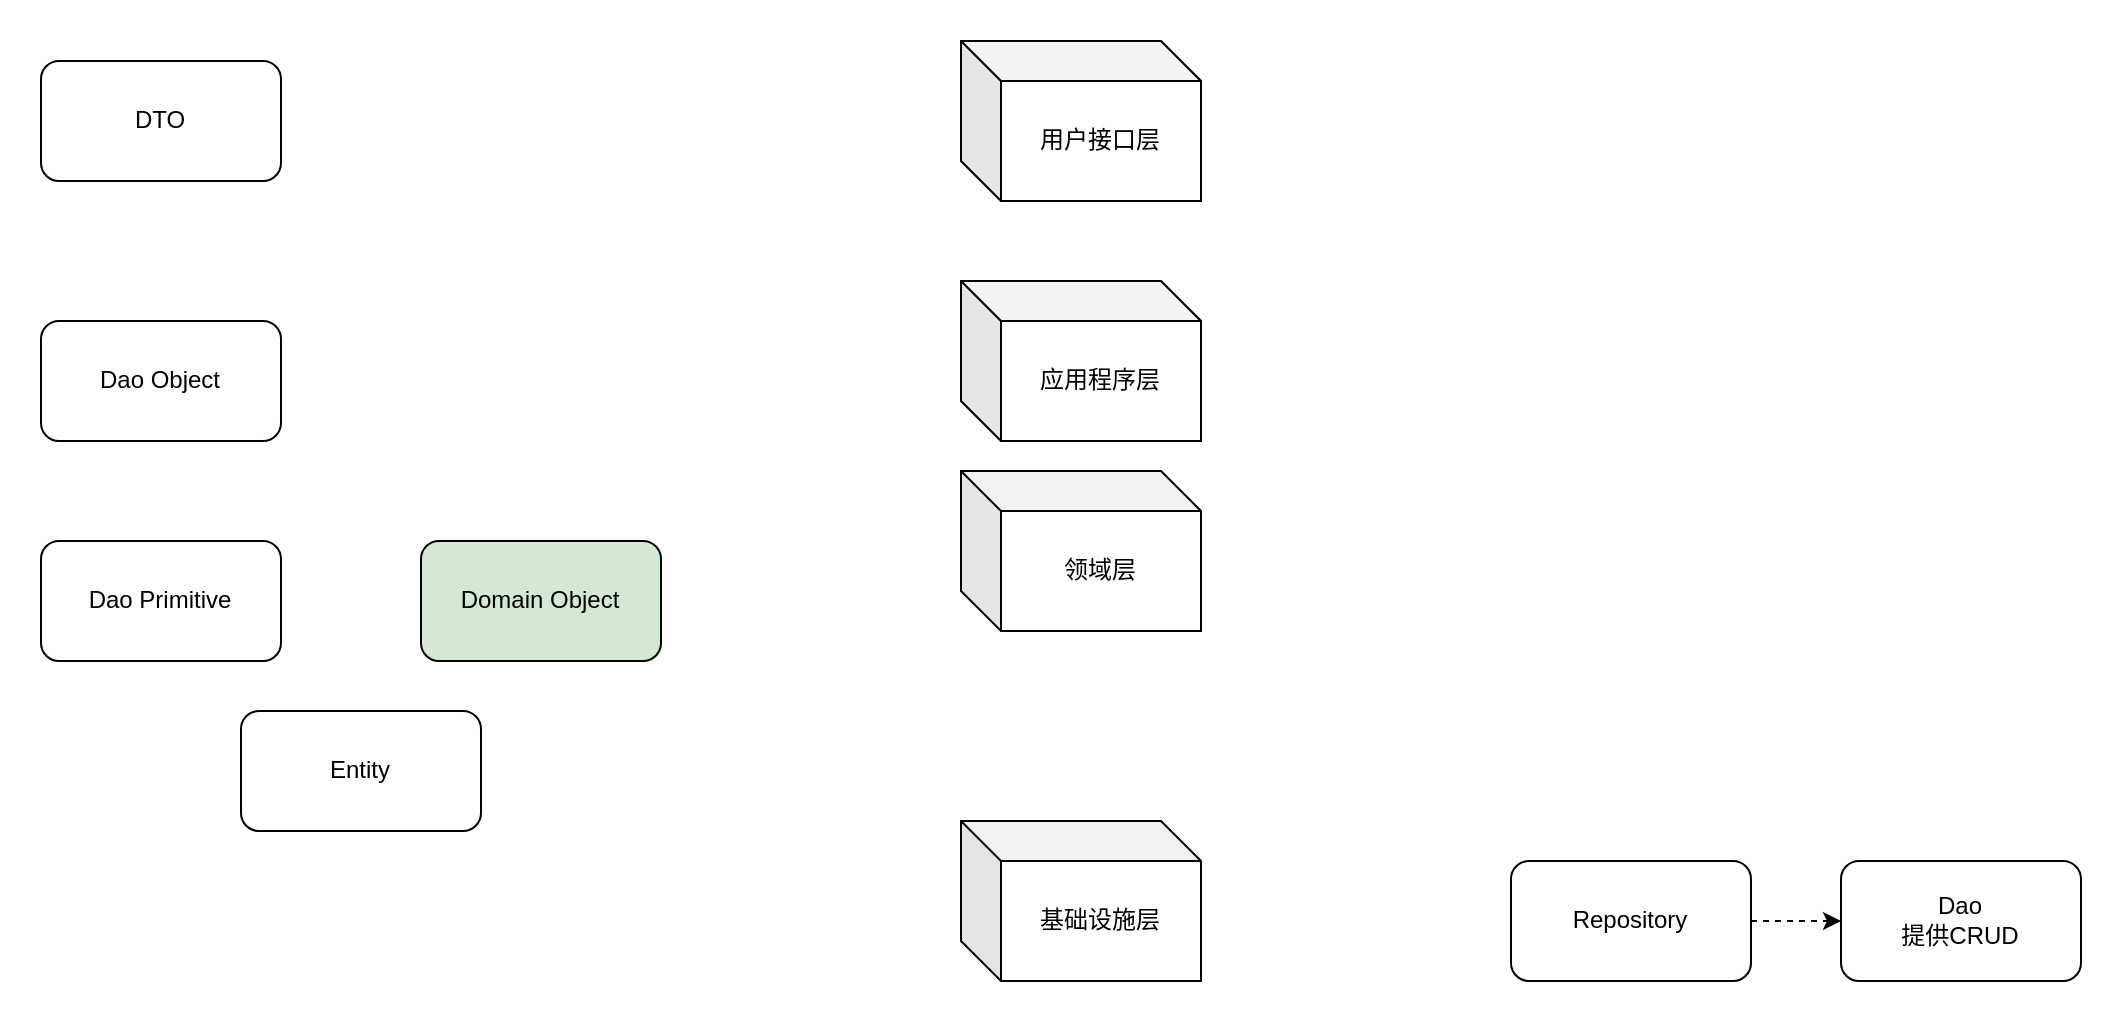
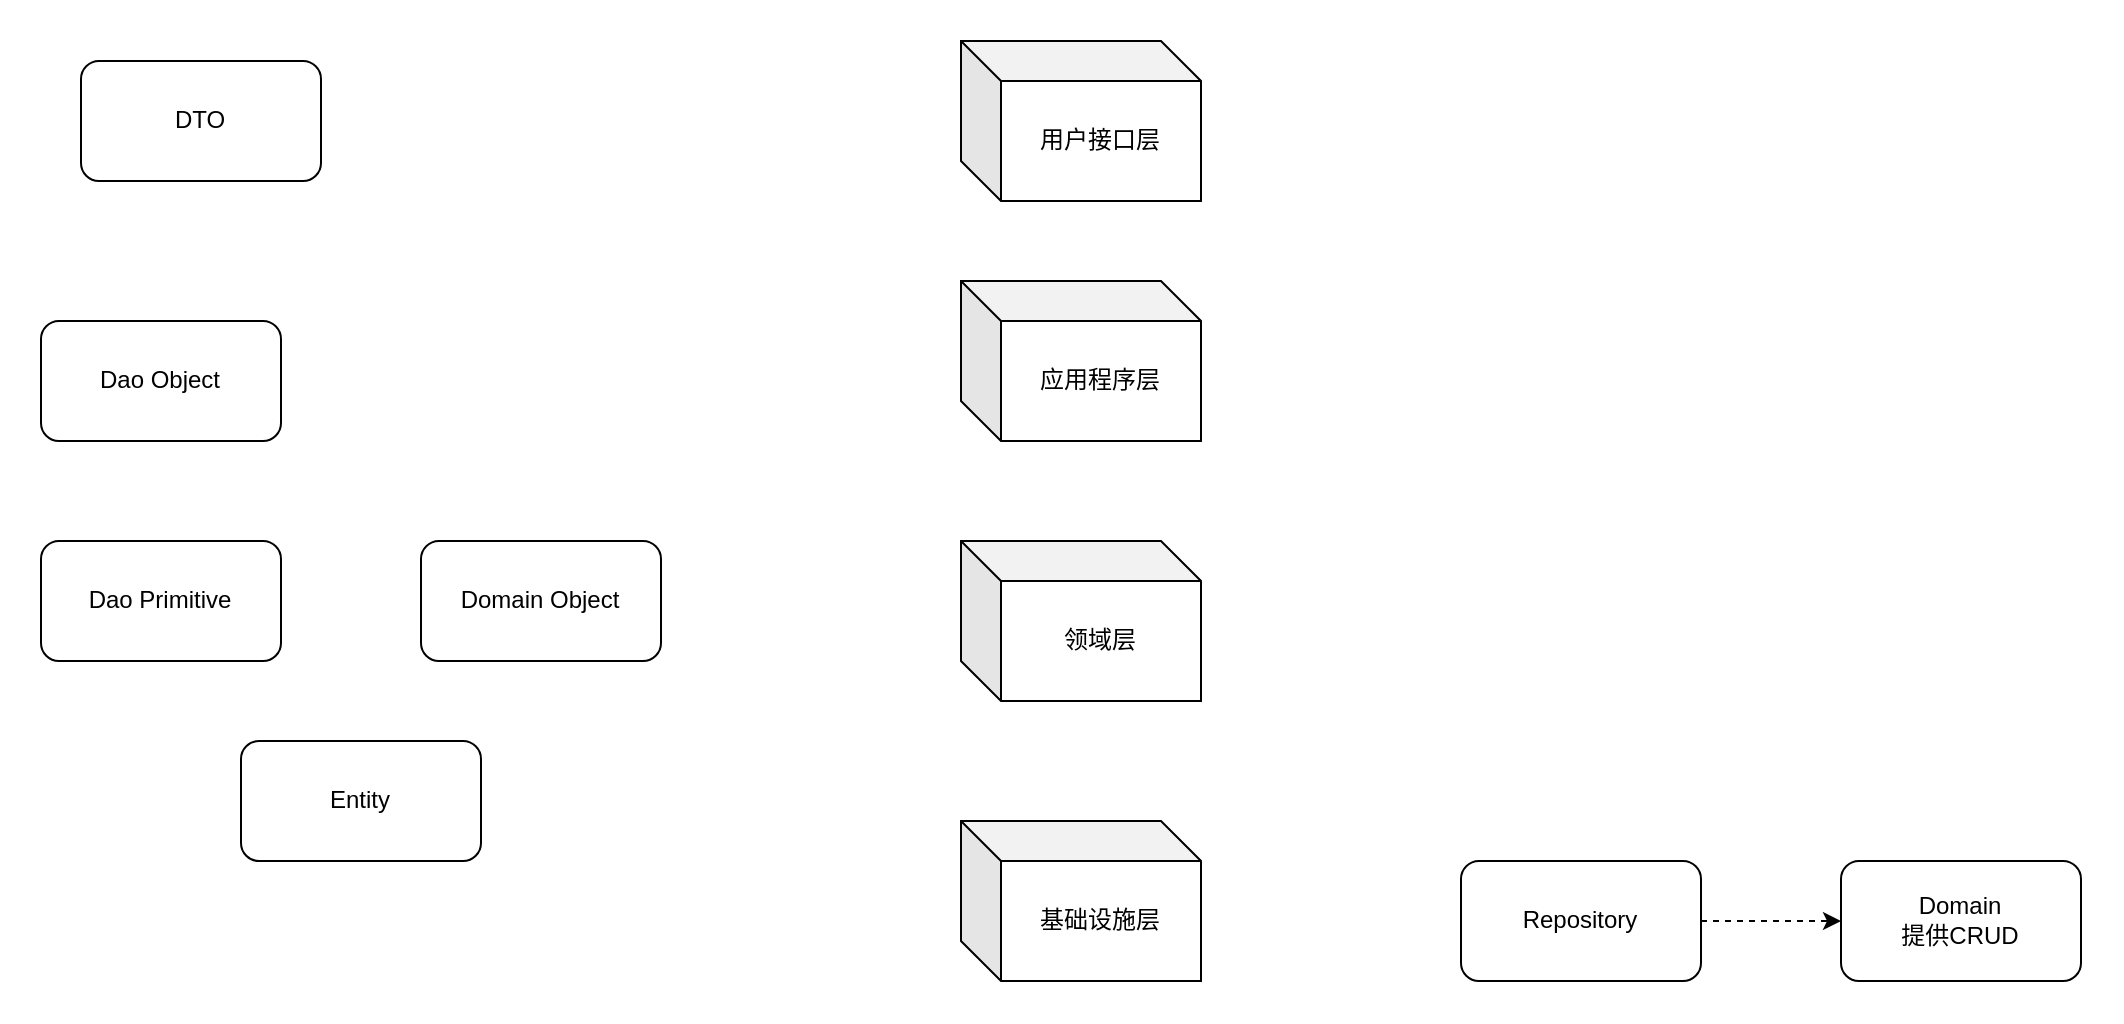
(161, 121) -> (201, 121)
(1081, 551) -> (1081, 621)
(541, 601) -> (541, 601)
(361, 771) -> (361, 801)
(1631, 921) -> (1581, 921)
(1961, 921) -> (1961, 921)
